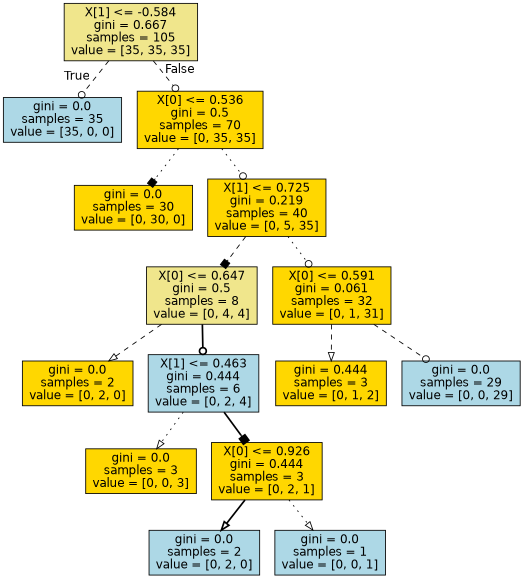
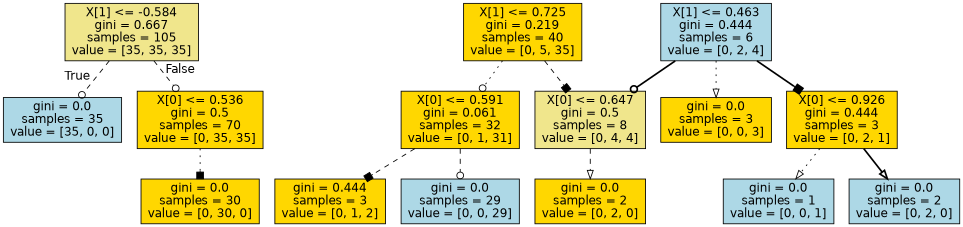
(231, 161) -> none
(203, 336) -> (656, 74)
(331, 338) -> (394, 162)
